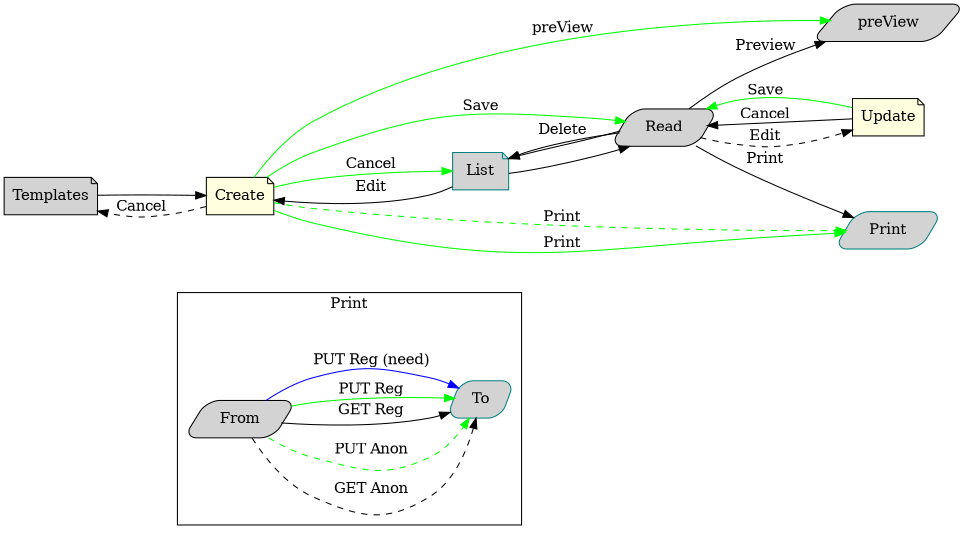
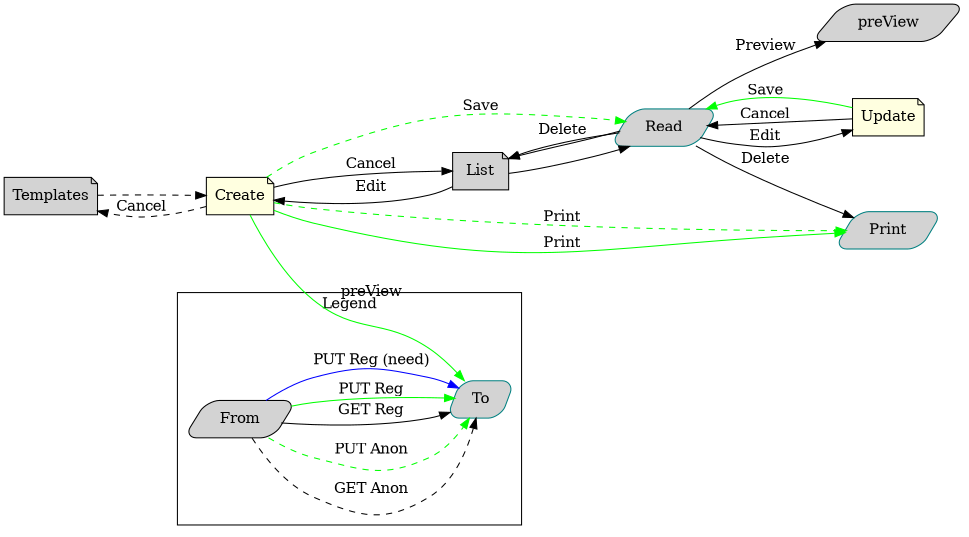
(520, 49) -> (338, 315)
(435, 118) -> (435, 118)
(664, 128) -> (664, 128)
(772, 147) -> (772, 147)
(765, 159) -> (765, 159)
(481, 171) -> (481, 171)
(357, 175) -> (357, 175)
(147, 195) -> (147, 195)
(349, 305) -> (349, 305)
